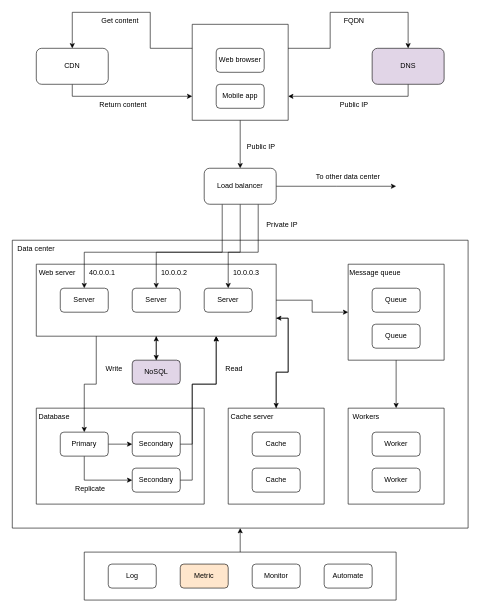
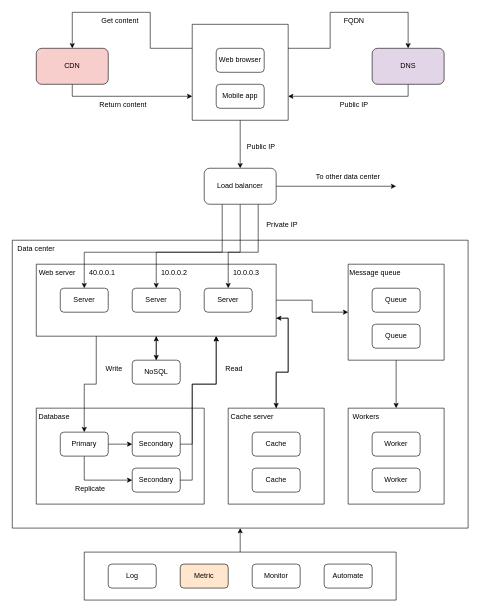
(72, 66) -> (72, 66)
(156, 372) -> (156, 372)
